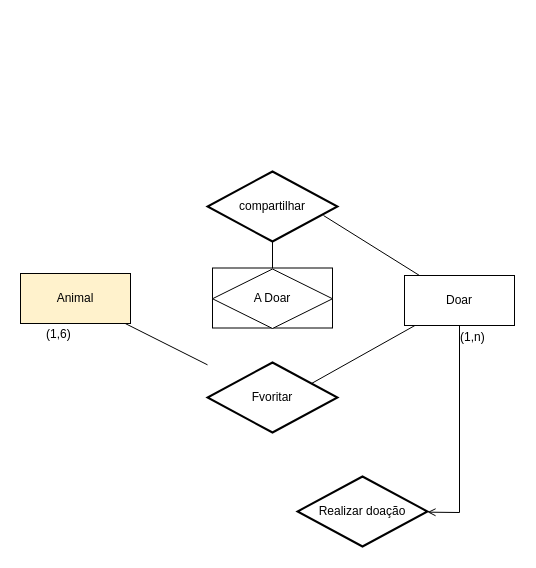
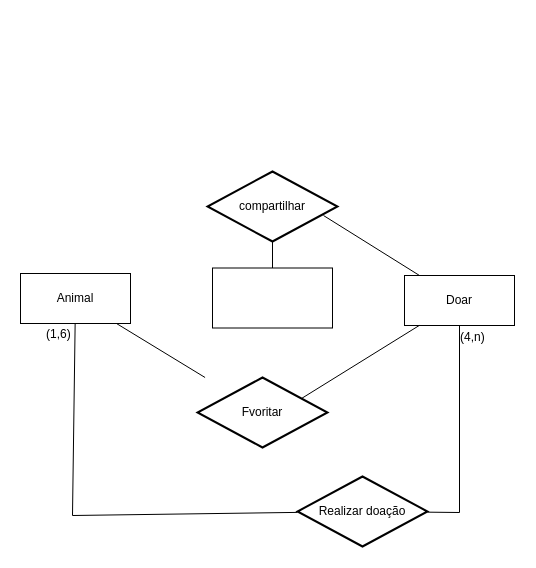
(76, 299) -> (76, 299)
(273, 299) -> none
(476, 338) -> (476, 338)
(273, 398) -> (263, 413)
(433, 512) -> (432, 512)
none -> (89, 515)
